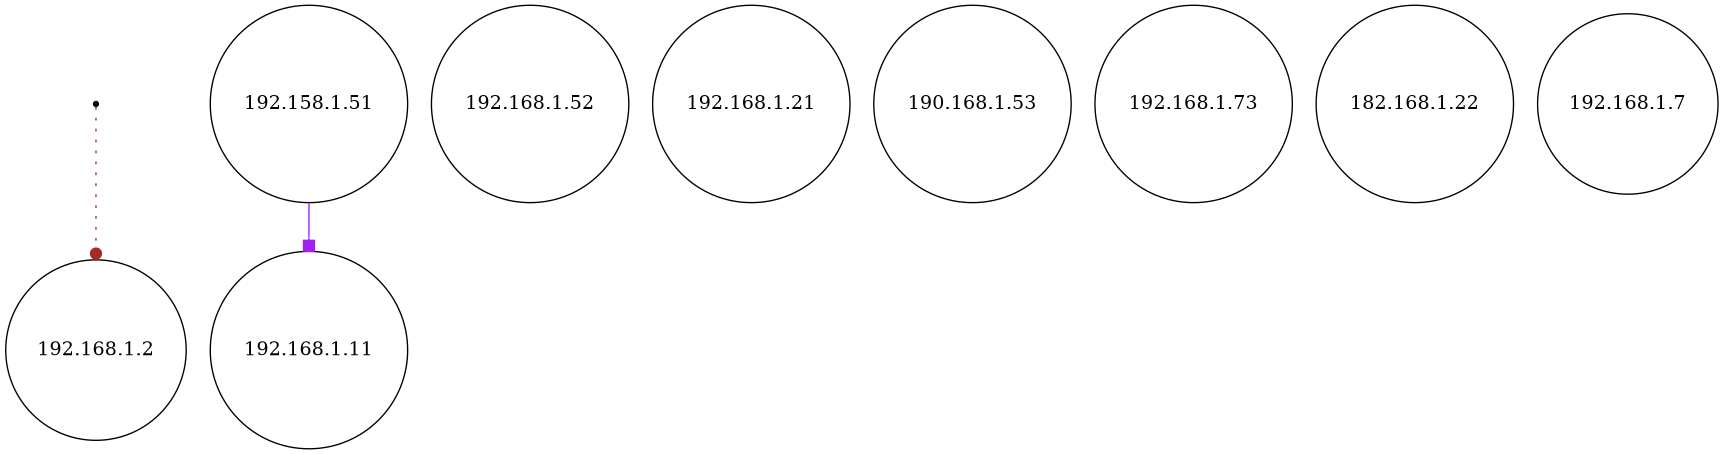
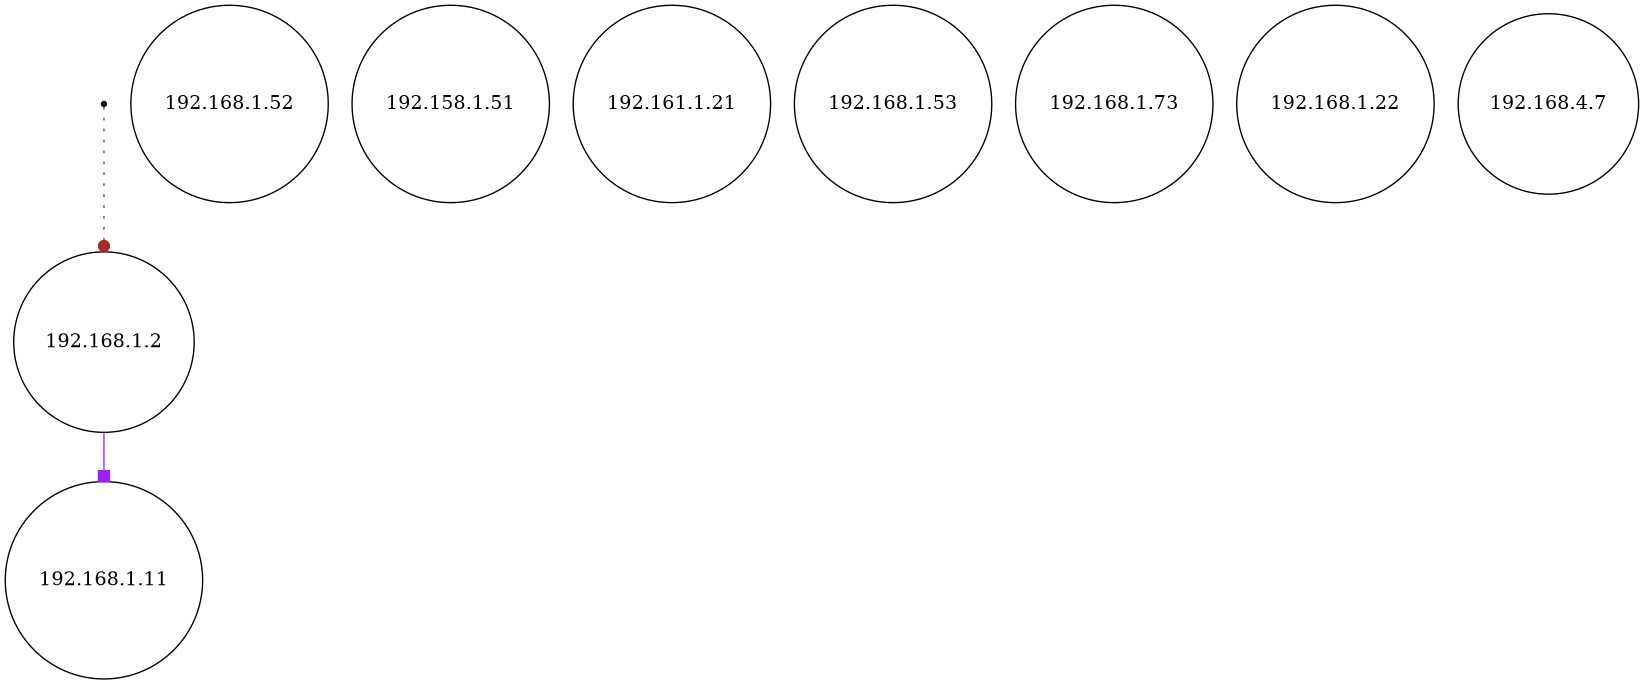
(751, 104) -> (672, 104)
(972, 104) -> (893, 104)
(1415, 104) -> (1335, 104)
(1628, 104) -> (1548, 104)
(309, 220) -> (104, 450)
